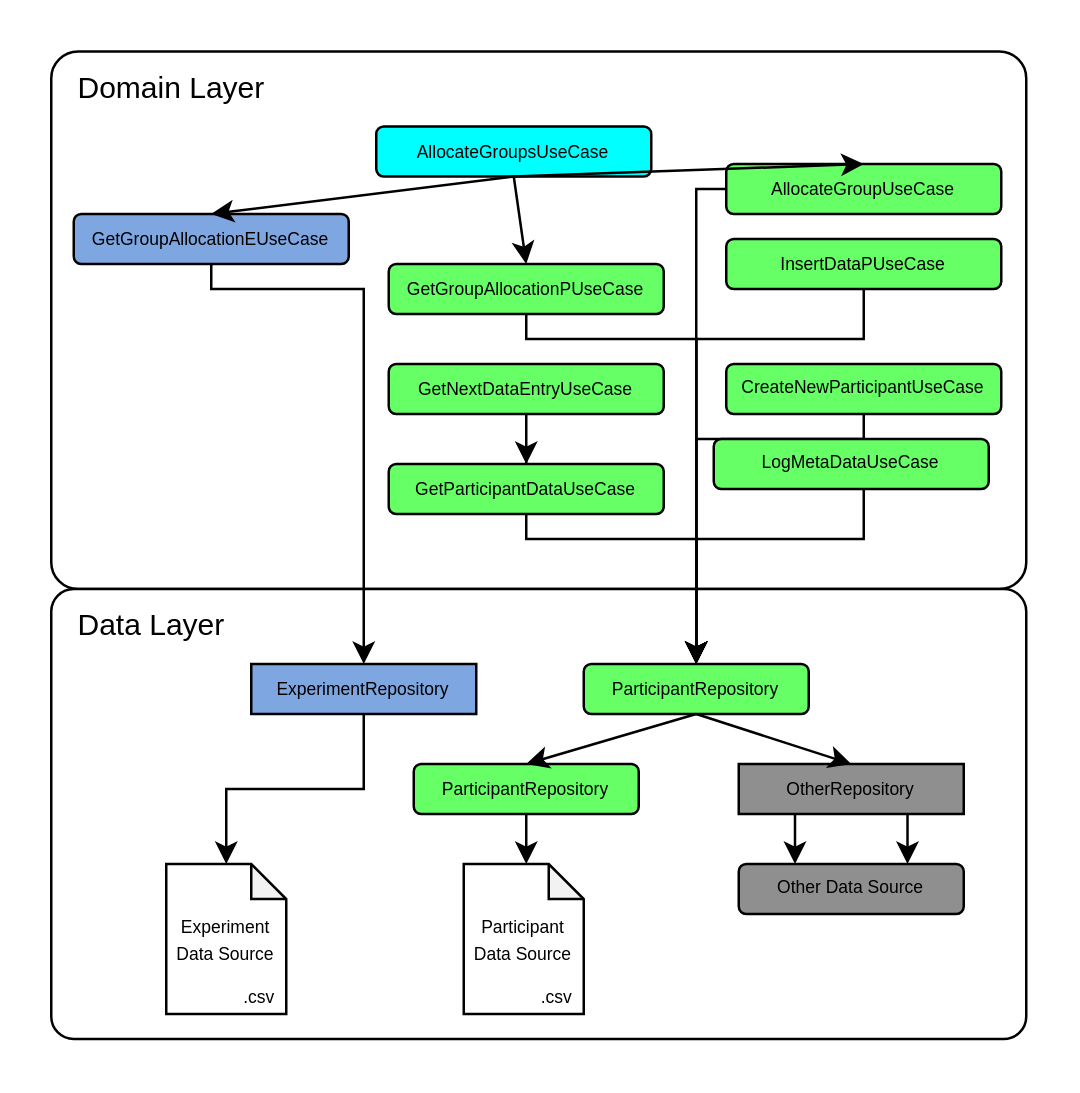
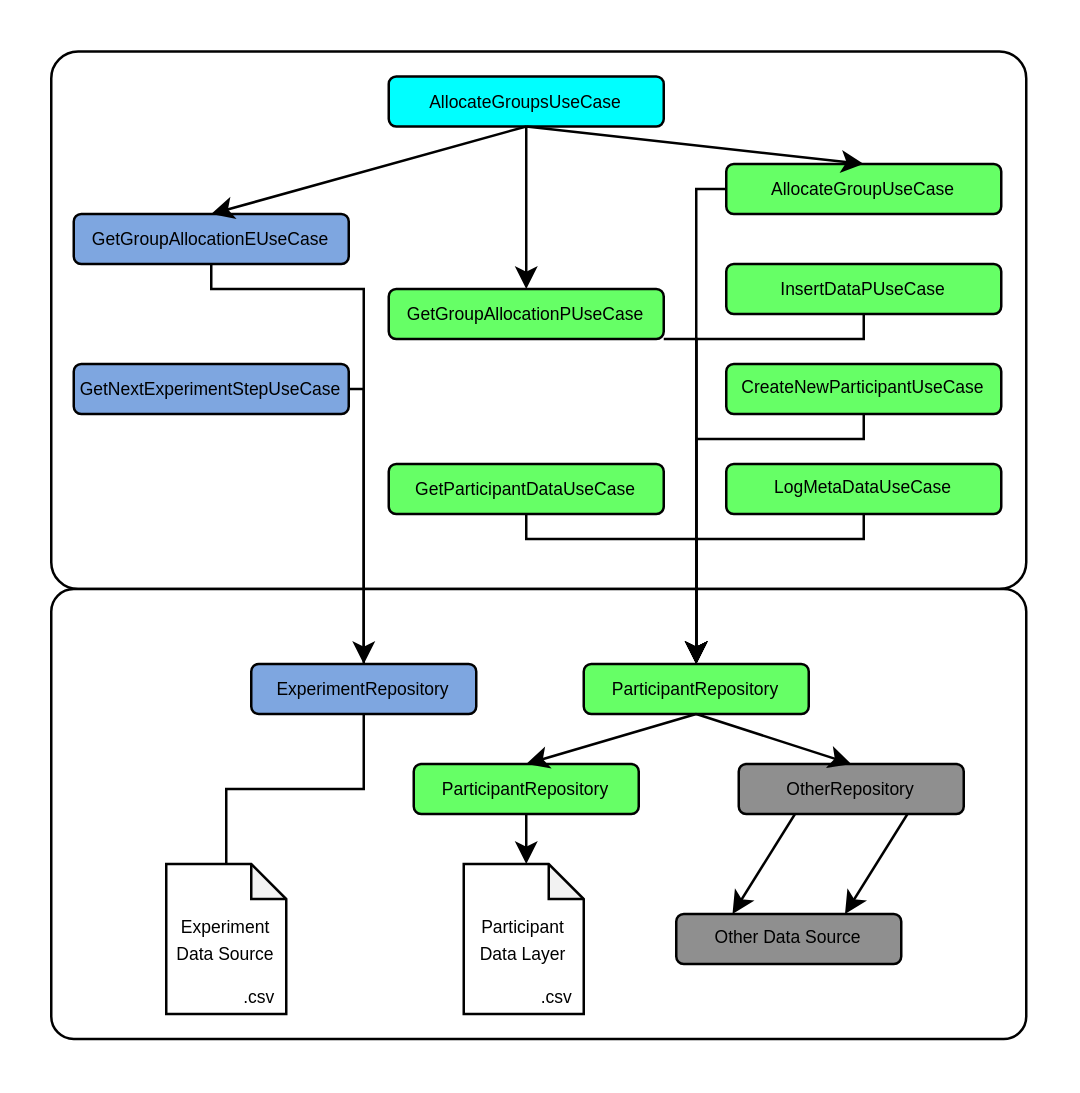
(211, 89) -> none
(514, 151) -> (526, 101)
(864, 264) -> (864, 289)
(526, 289) -> (526, 314)
(364, 386) -> (364, 661)
none -> (211, 389)
none -> (354, 389)
(526, 389) -> none
(526, 447) -> none
(851, 464) -> (864, 489)
(211, 626) -> none
(364, 689) -> (364, 689)
(851, 789) -> (851, 789)
(226, 846) -> (226, 853)
(851, 889) -> (789, 939)
(524, 939) -> (524, 939)
